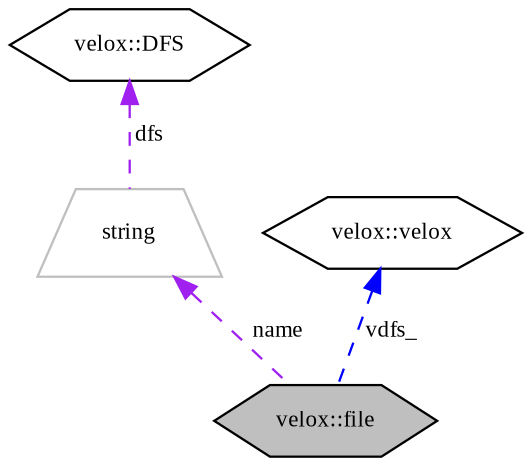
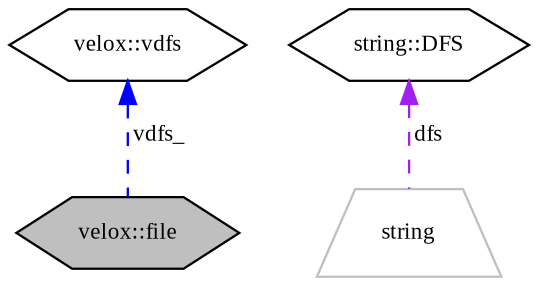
(130, 45) -> (409, 45)
(393, 233) -> (128, 45)
(241, 339) -> none
